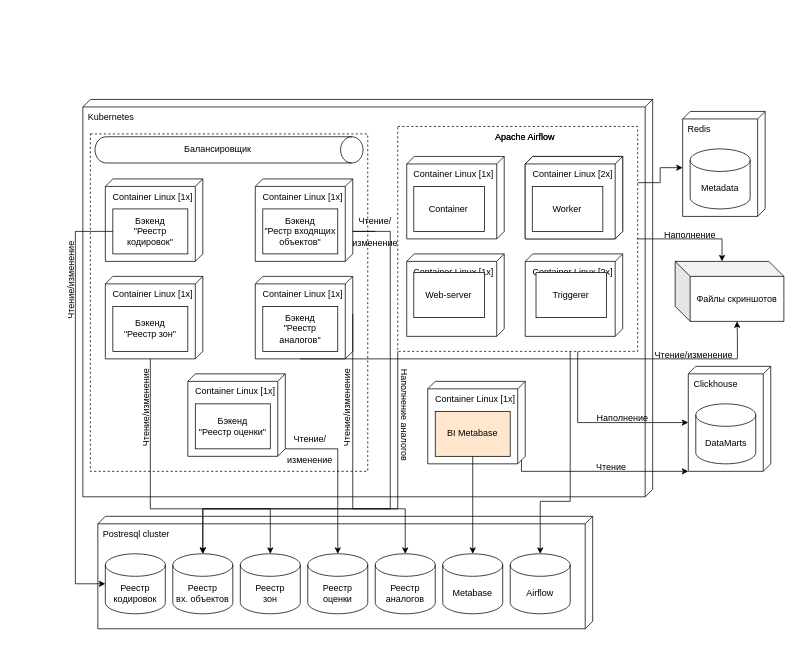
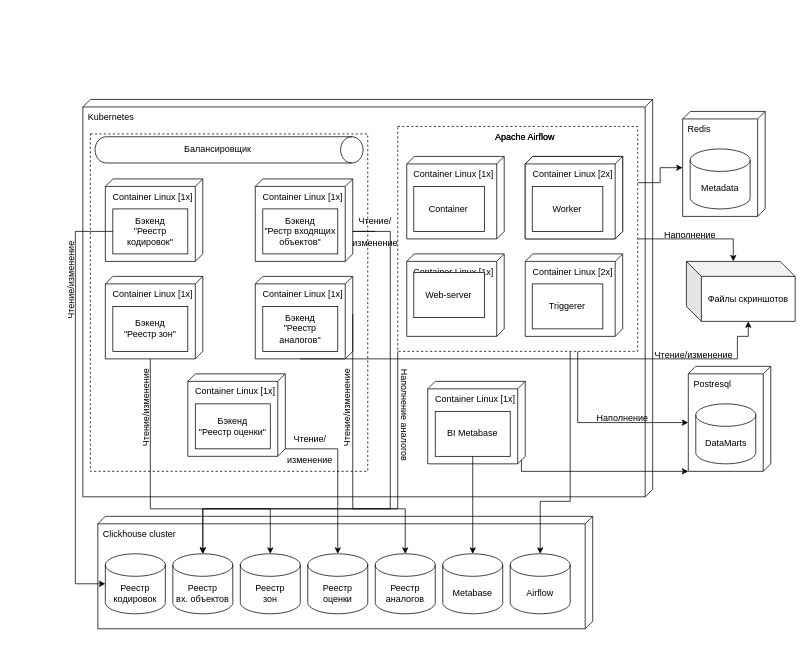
(730, 291) -> (741, 291)
(571, 295) -> (568, 306)
(717, 385) -> (716, 385)
(473, 434) -> (473, 434)
(612, 468) -> none
(142, 535) -> (144, 535)
